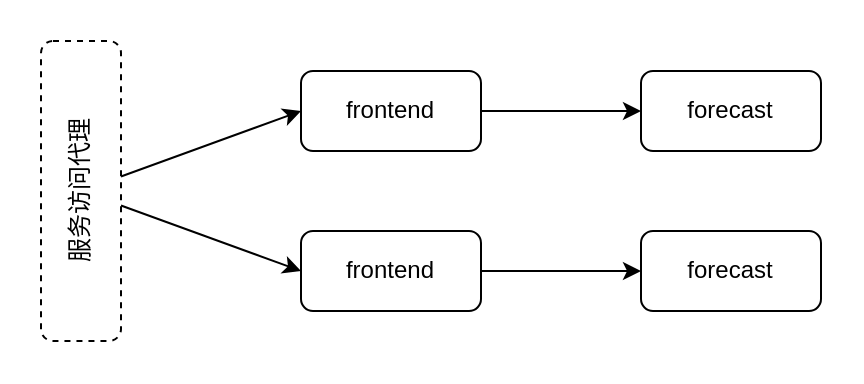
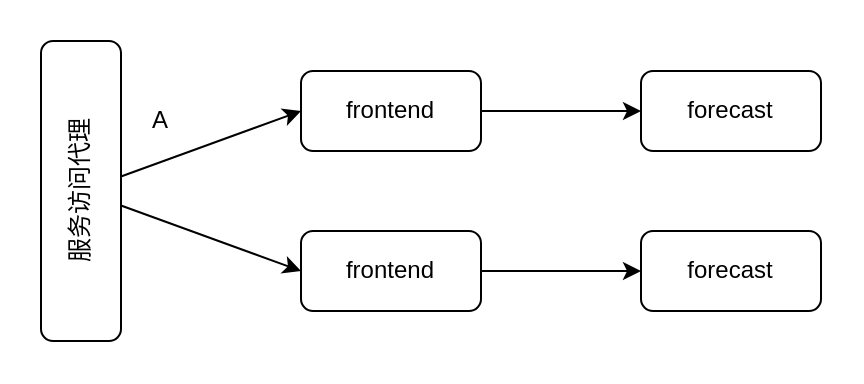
none -> (161, 121)
(81, 191) -> (81, 191)
